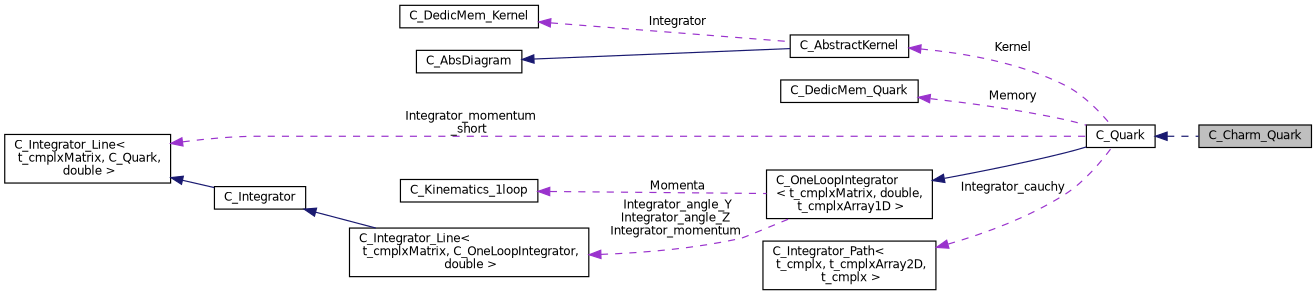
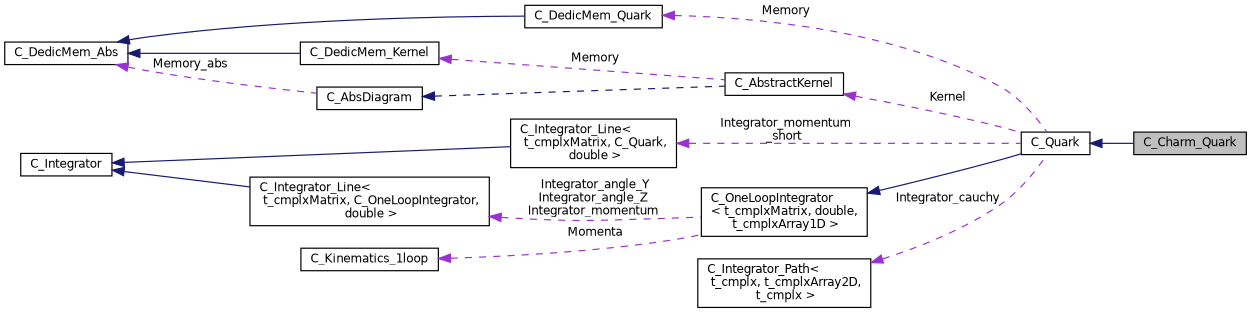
(676, 22) -> (594, 59)
none -> (66, 53)
(662, 54) -> (580, 91)
(1183, 136) -> (1118, 143)
(198, 184) -> (317, 155)
